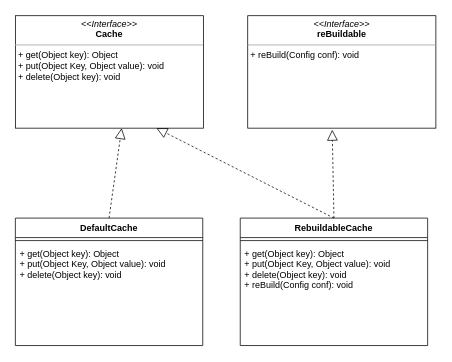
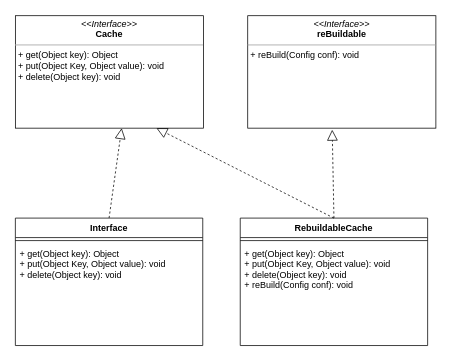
(109, 228) -> (109, 228)
